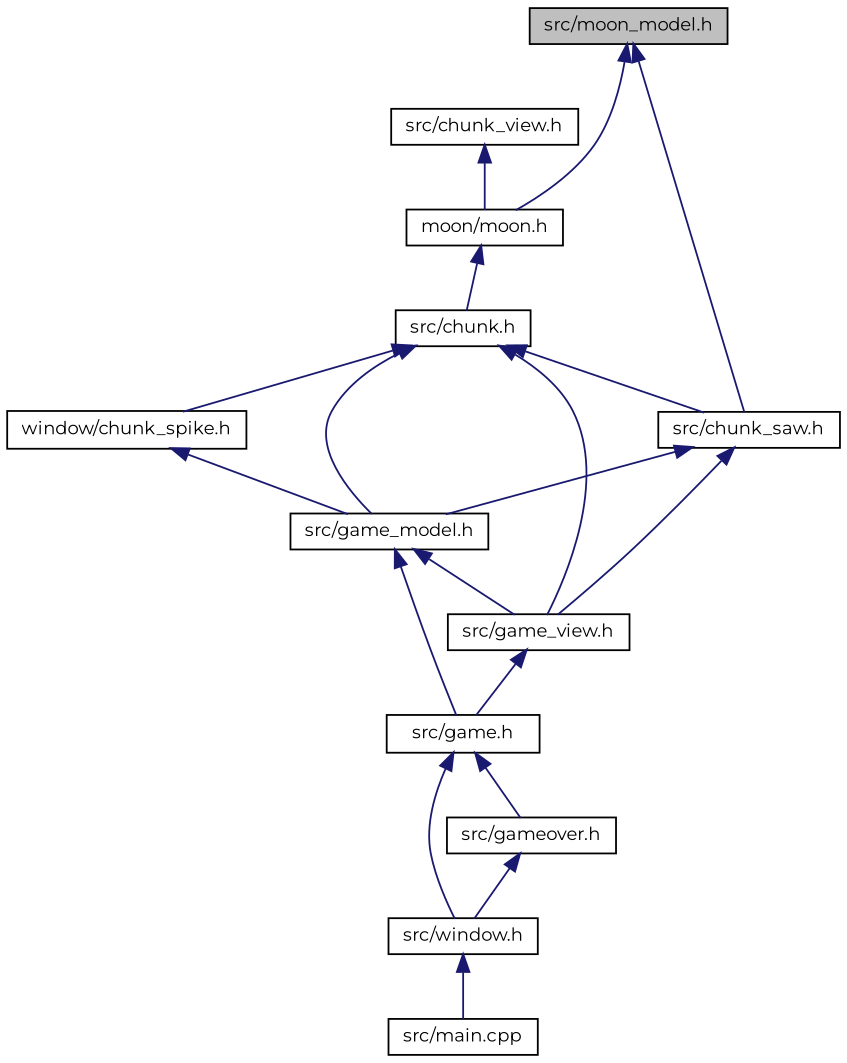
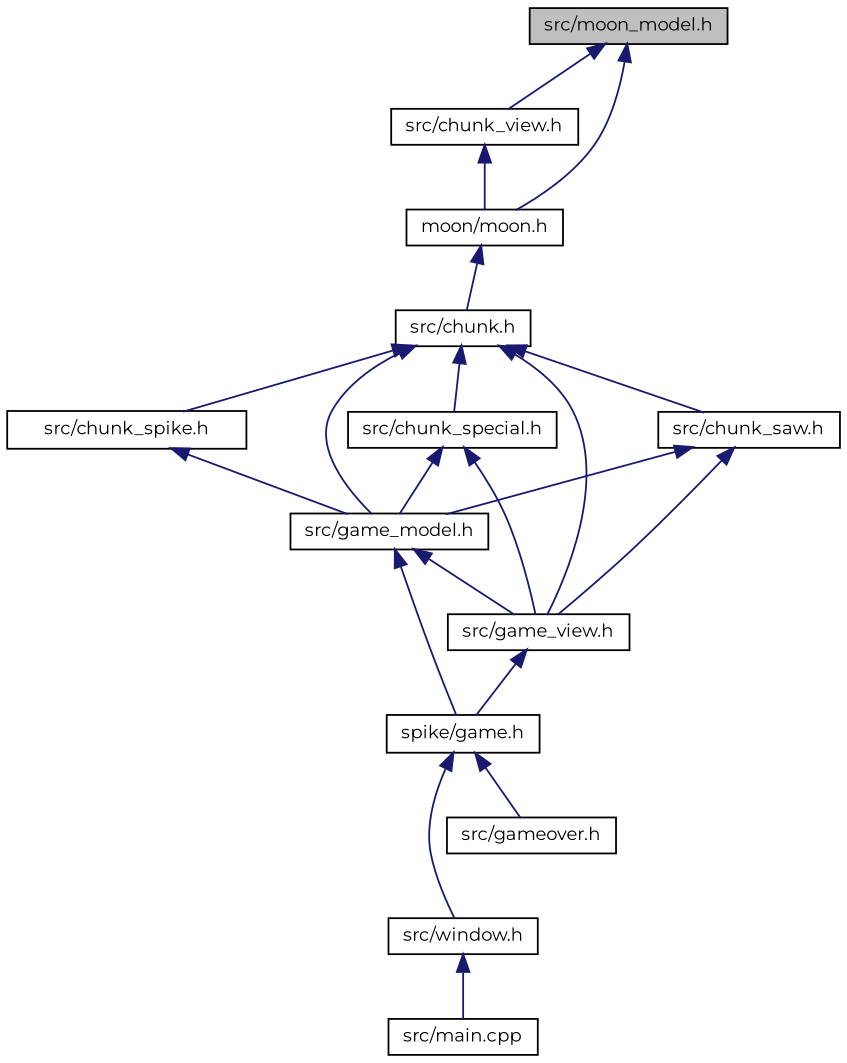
(691, 237) -> (549, 82)
(127, 430) -> (127, 430)
none -> (452, 430)
(463, 734) -> (463, 734)
(492, 893) -> none
